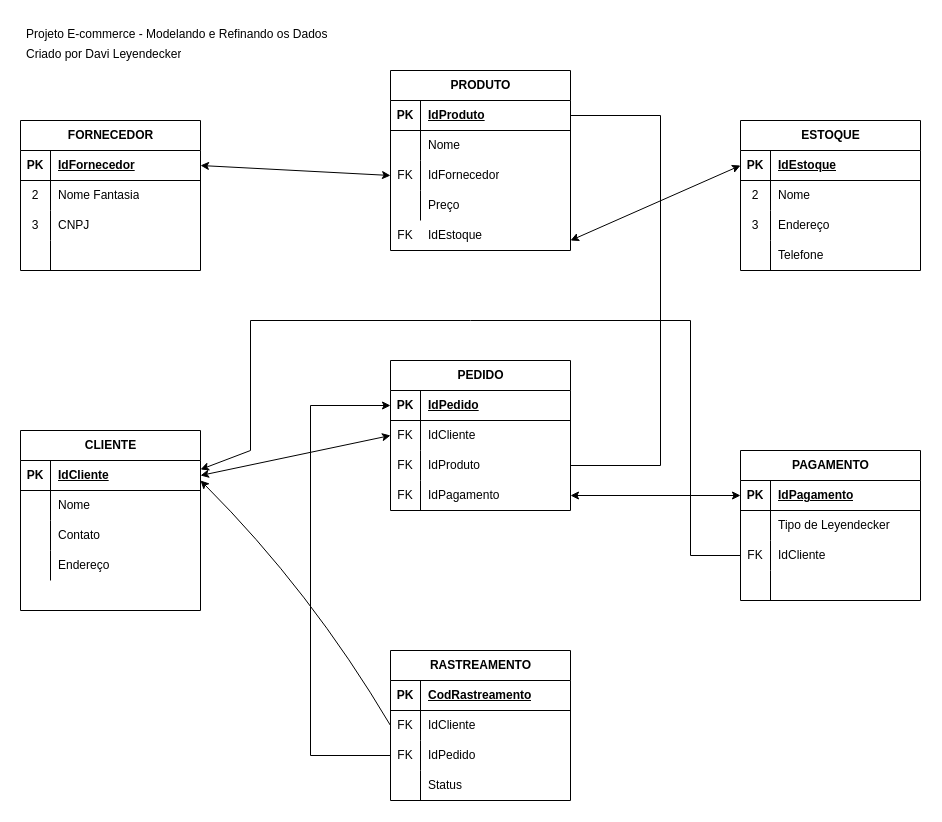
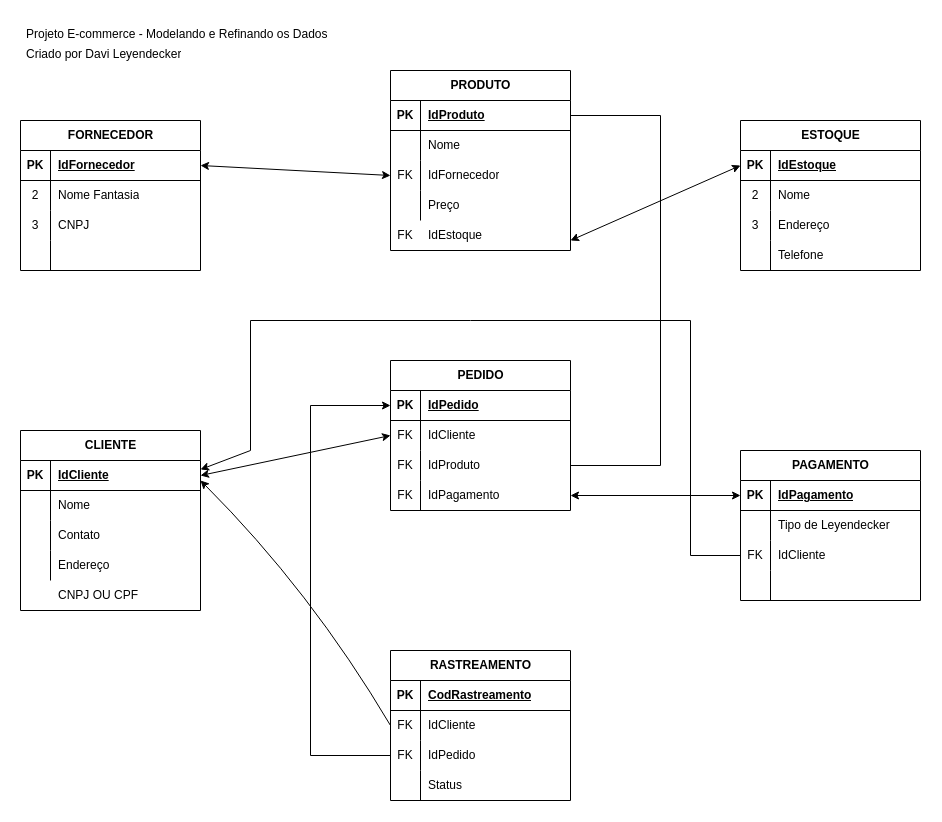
none -> (126, 596)
